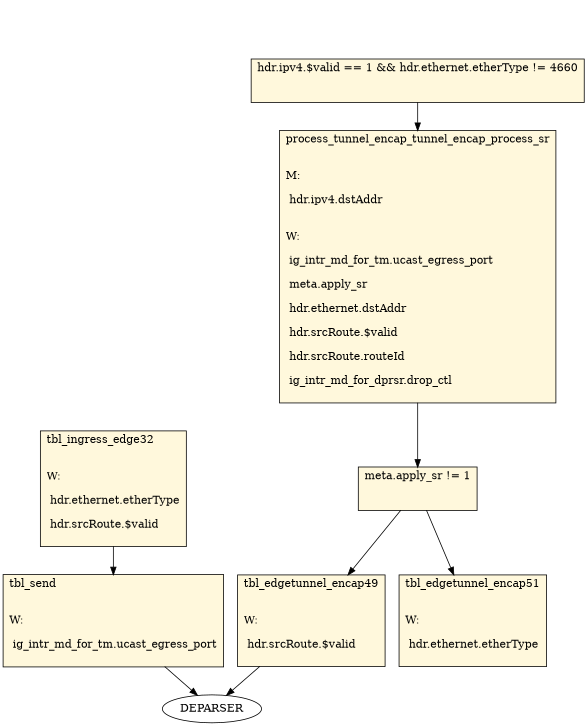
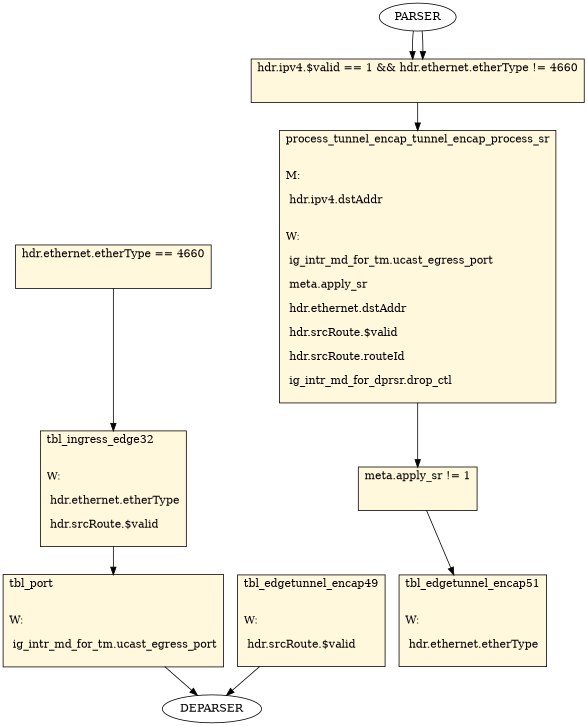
none -> (418, 17)
none -> (113, 267)
(377, 539) -> none
(113, 621) -> (113, 621)
